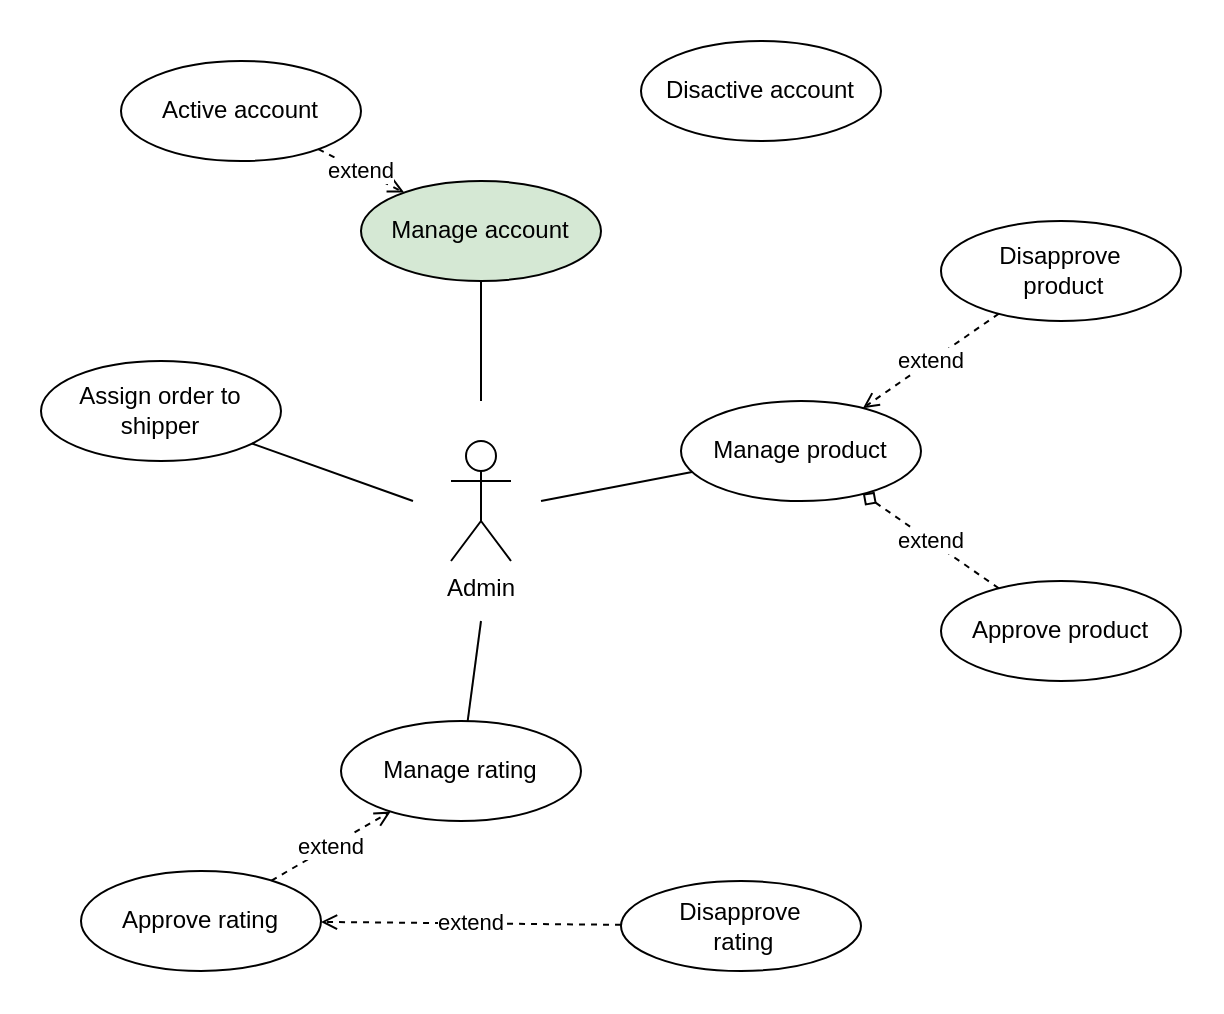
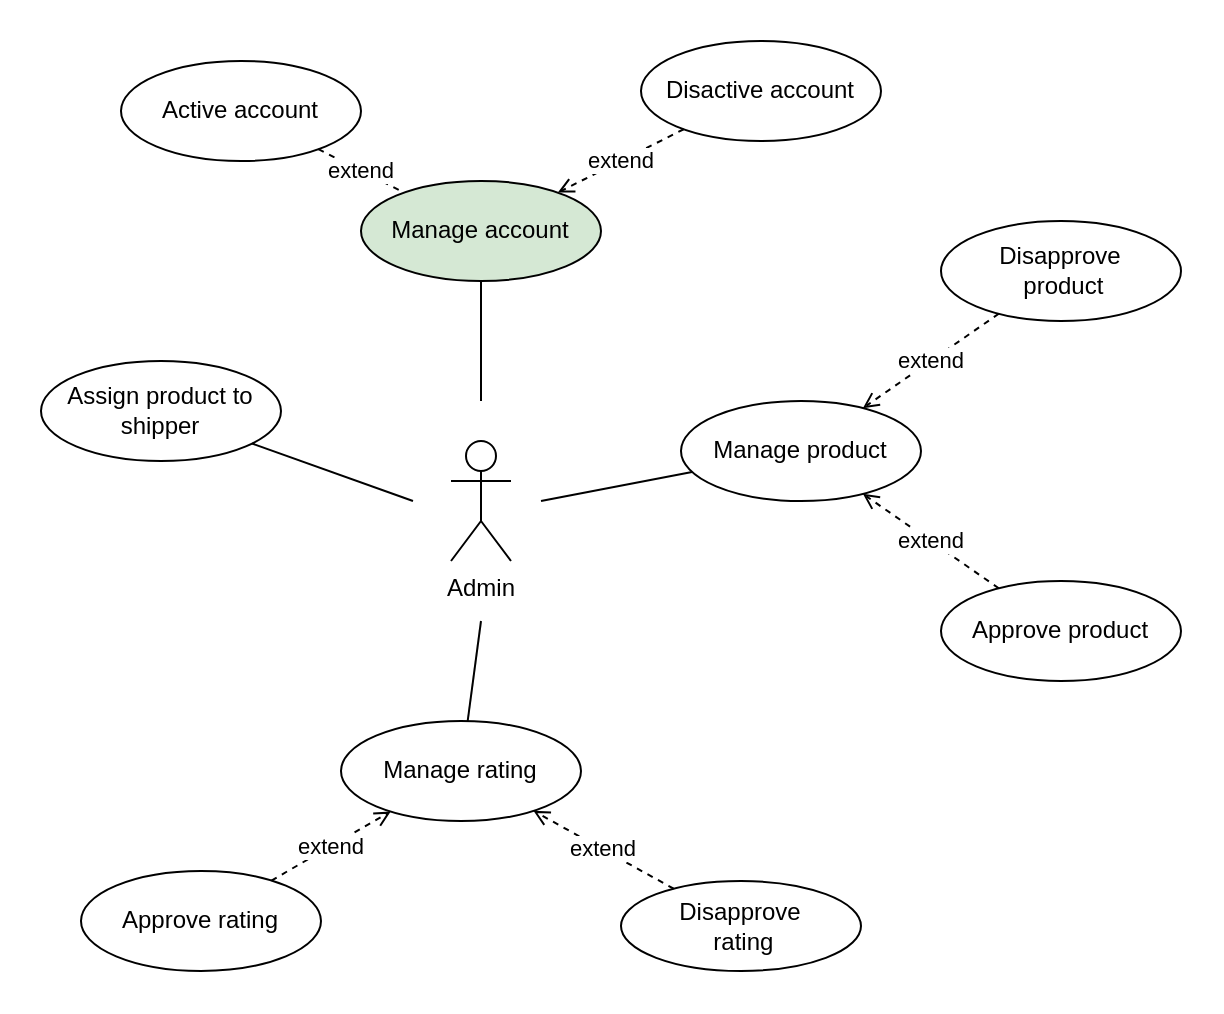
none -> (663, 140)
(397, 189) -> (399, 190)
(161, 411) -> (161, 411)
(876, 503) -> (872, 500)
(474, 923) -> (649, 875)
